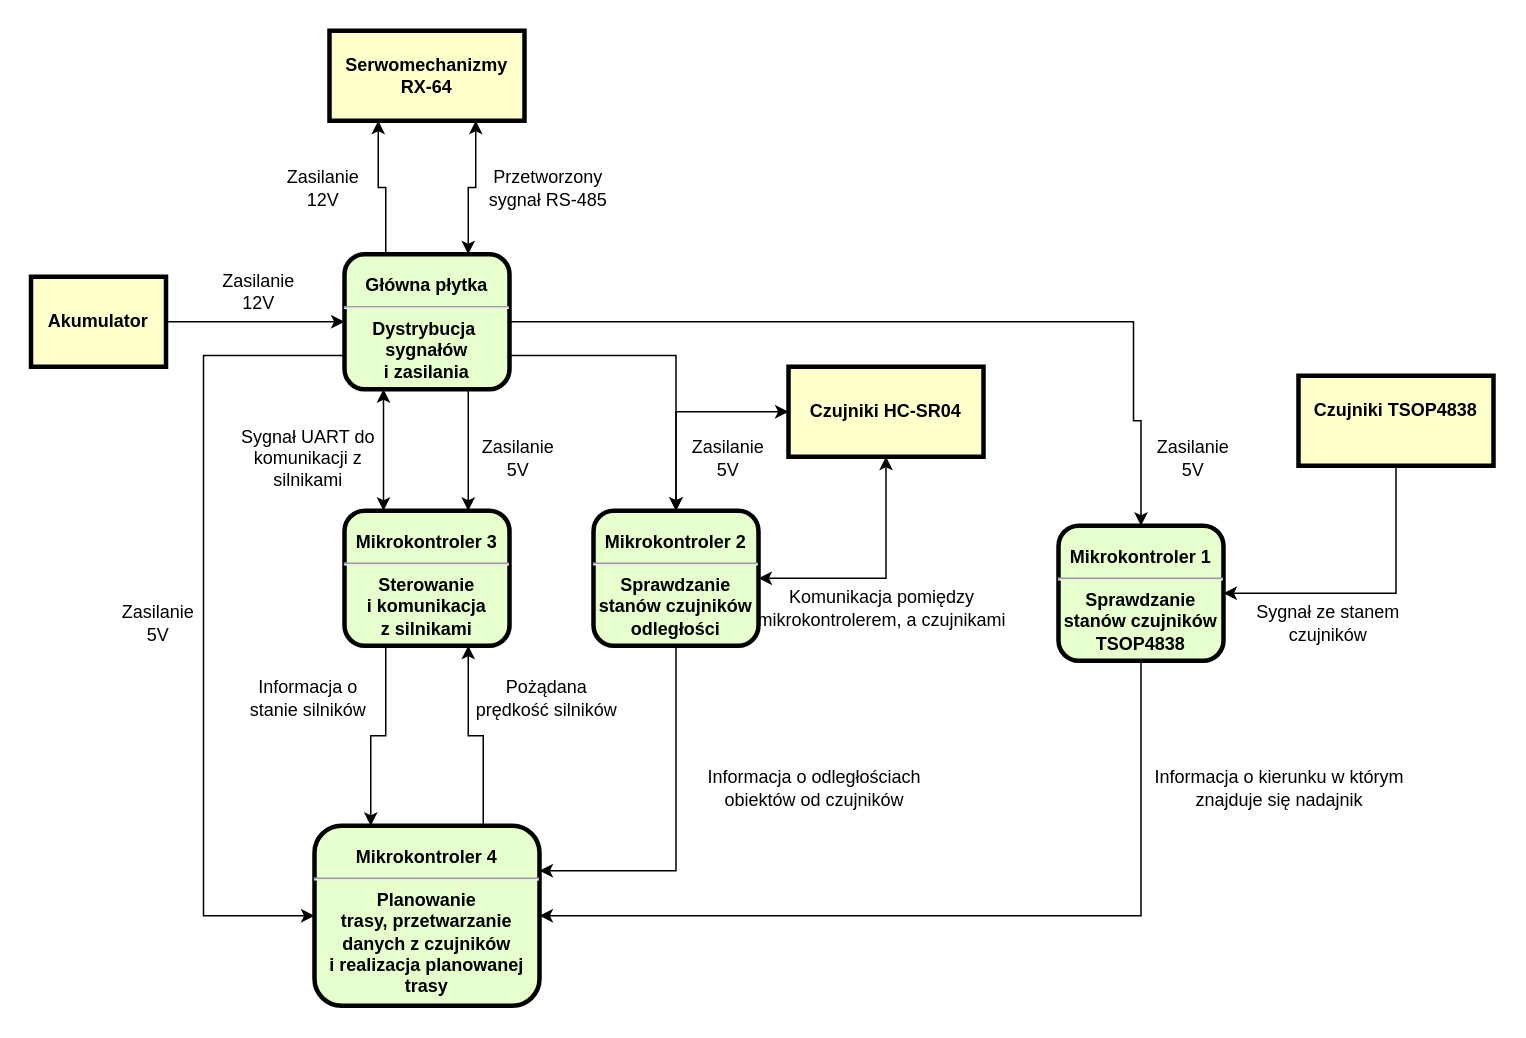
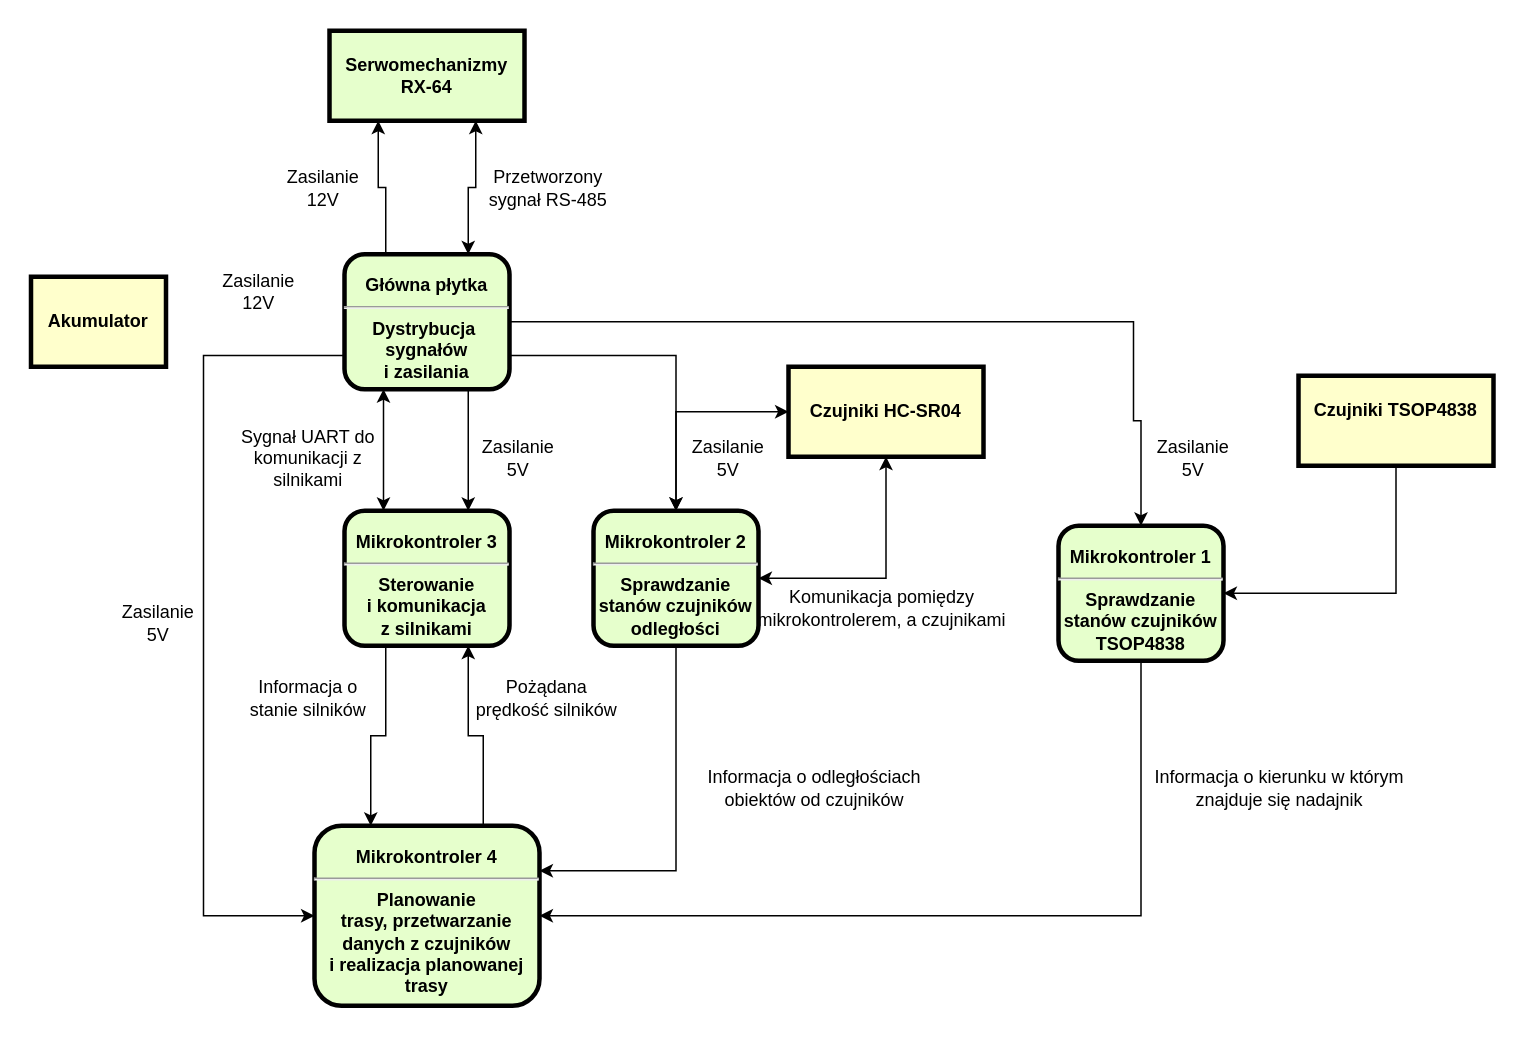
(427, 76) -> (427, 76)
(250, 322) -> none
(1328, 623) -> none
